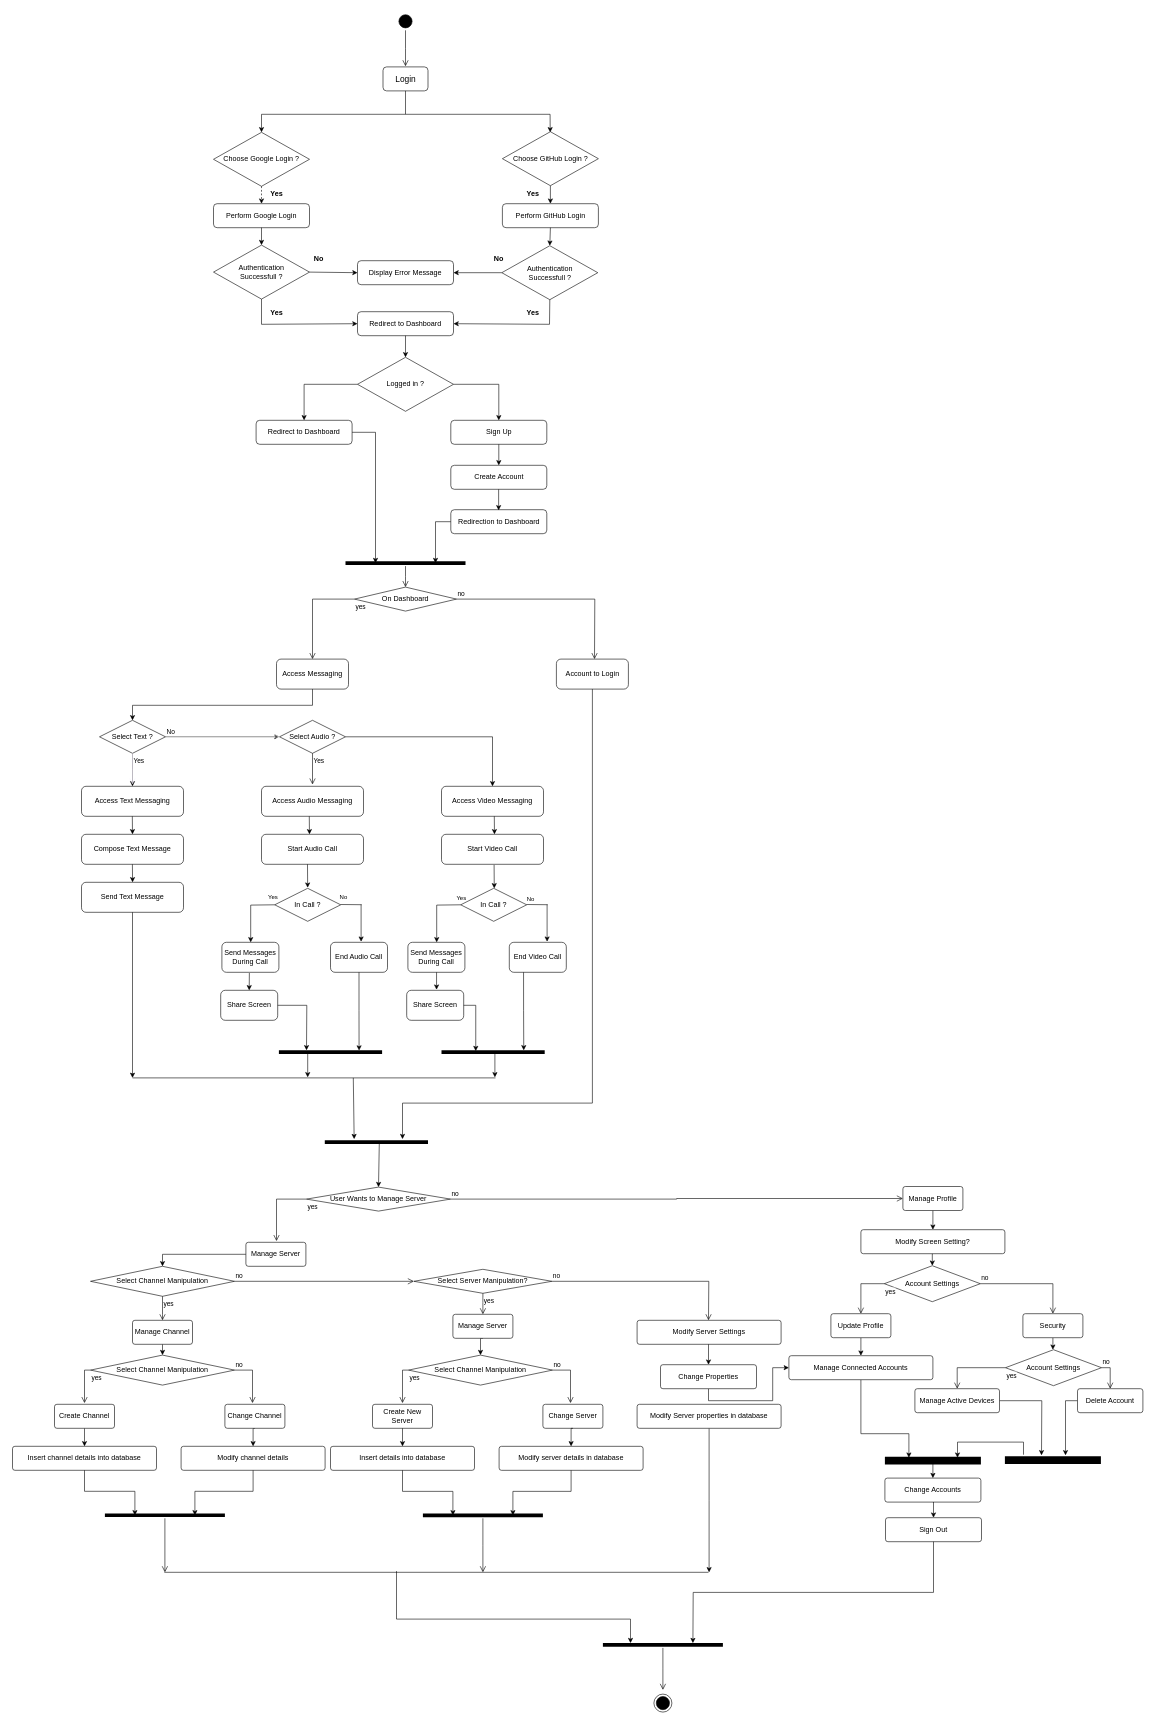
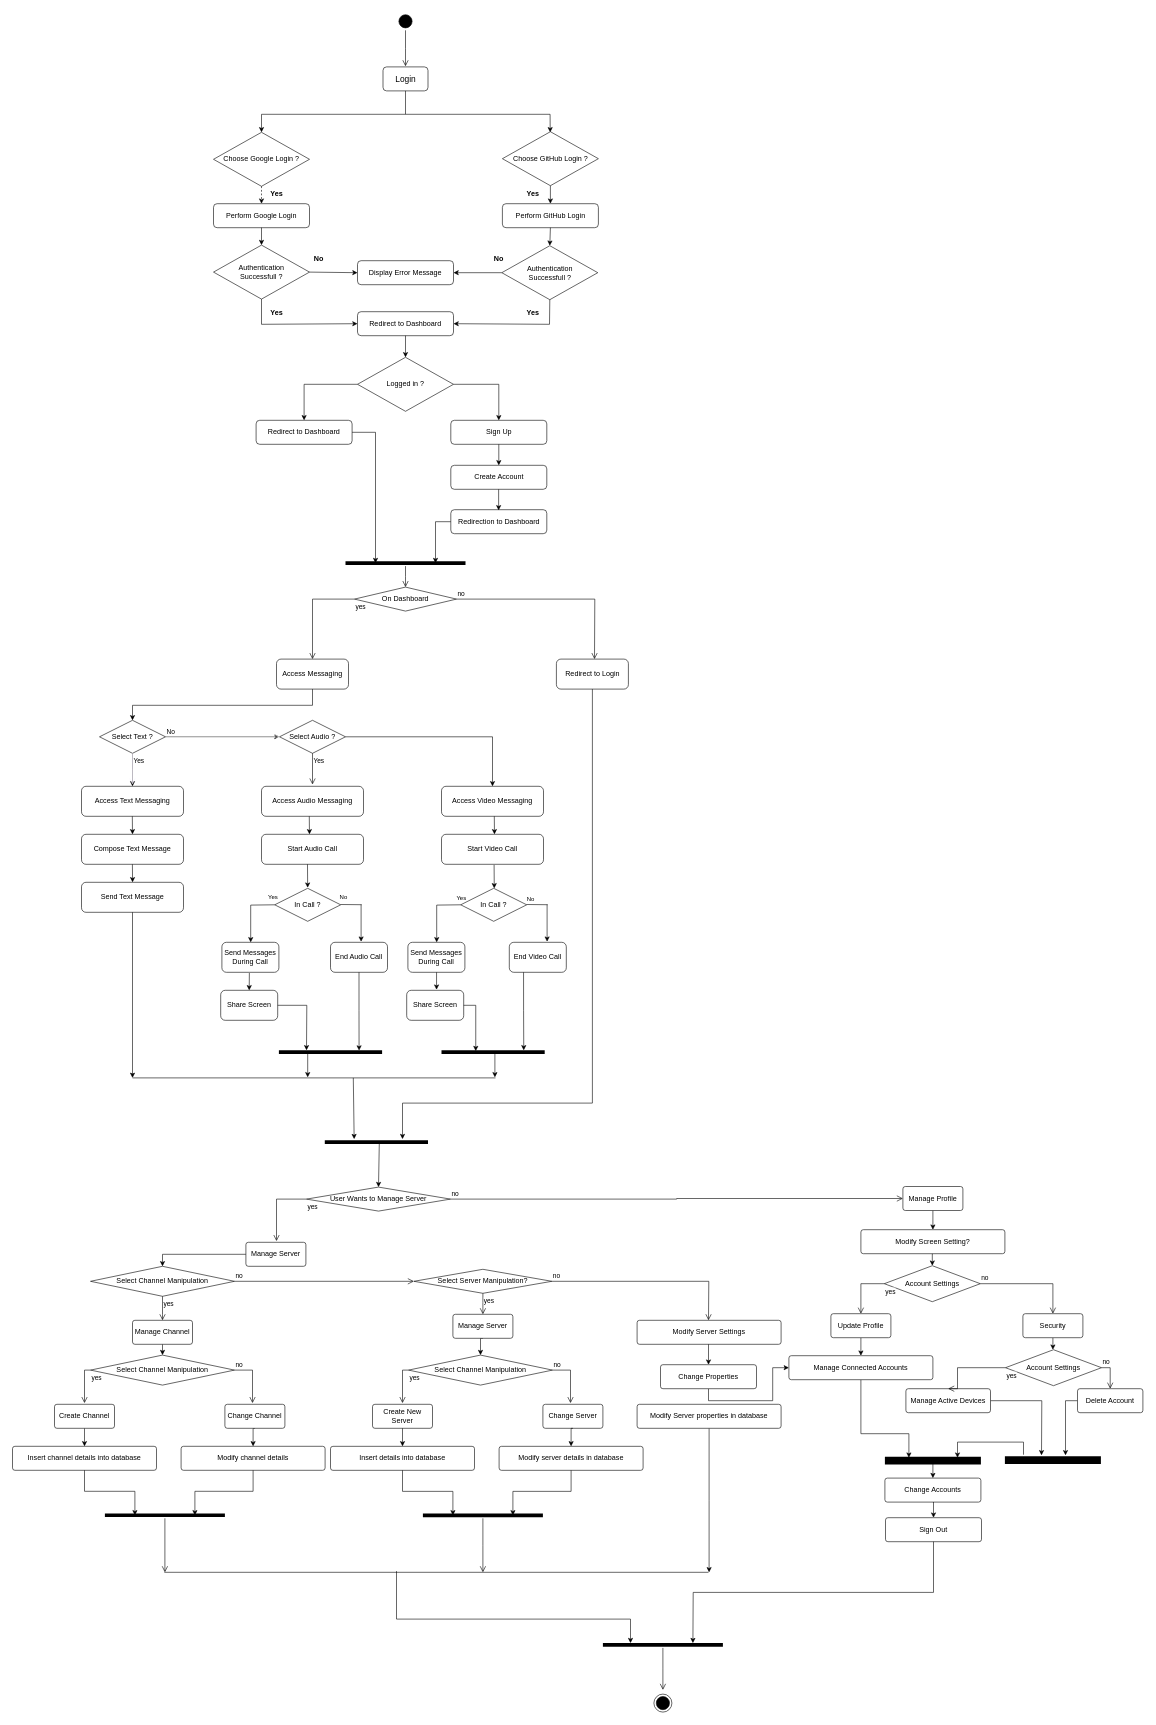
(593, 674) -> (593, 674)
(957, 1401) -> (948, 1401)
